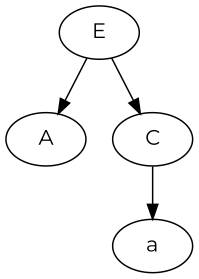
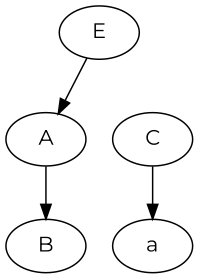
(123, 79) -> none
none -> (46, 246)
